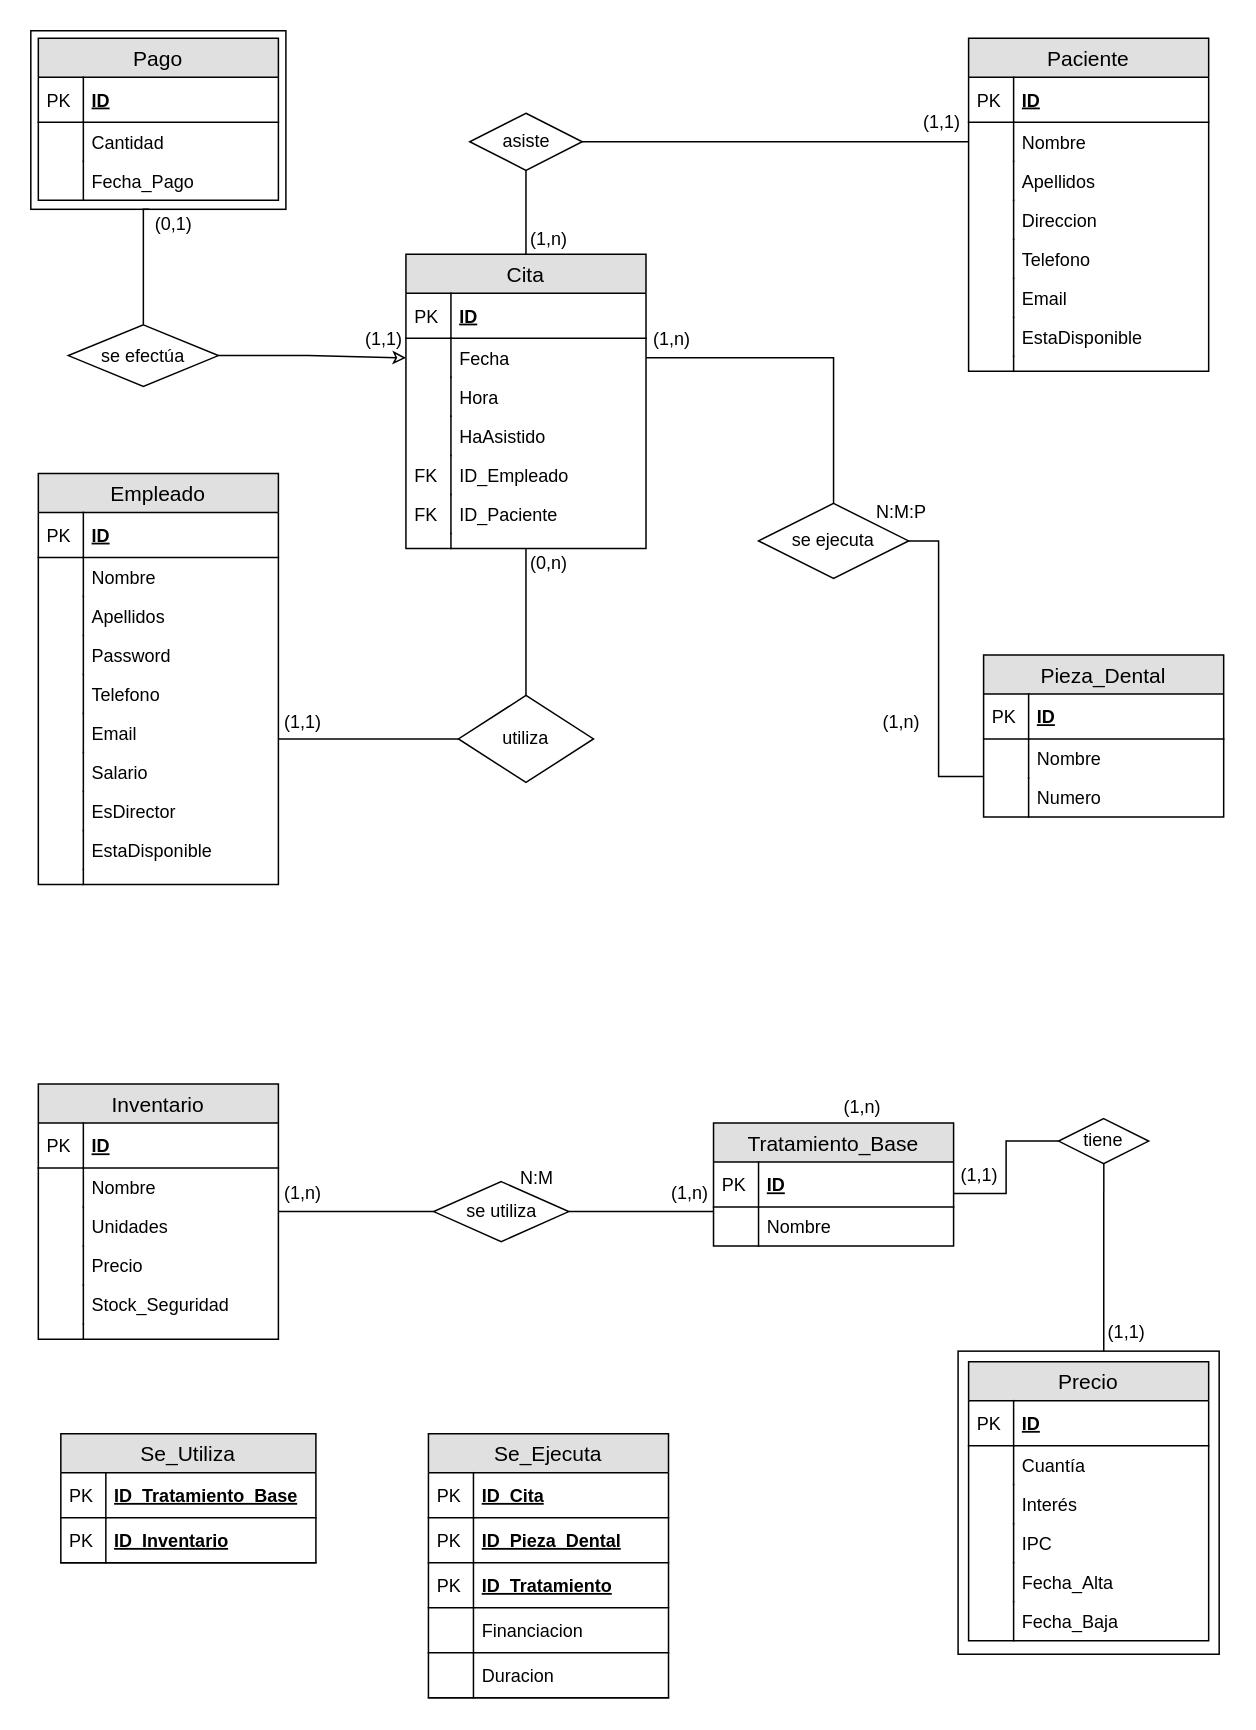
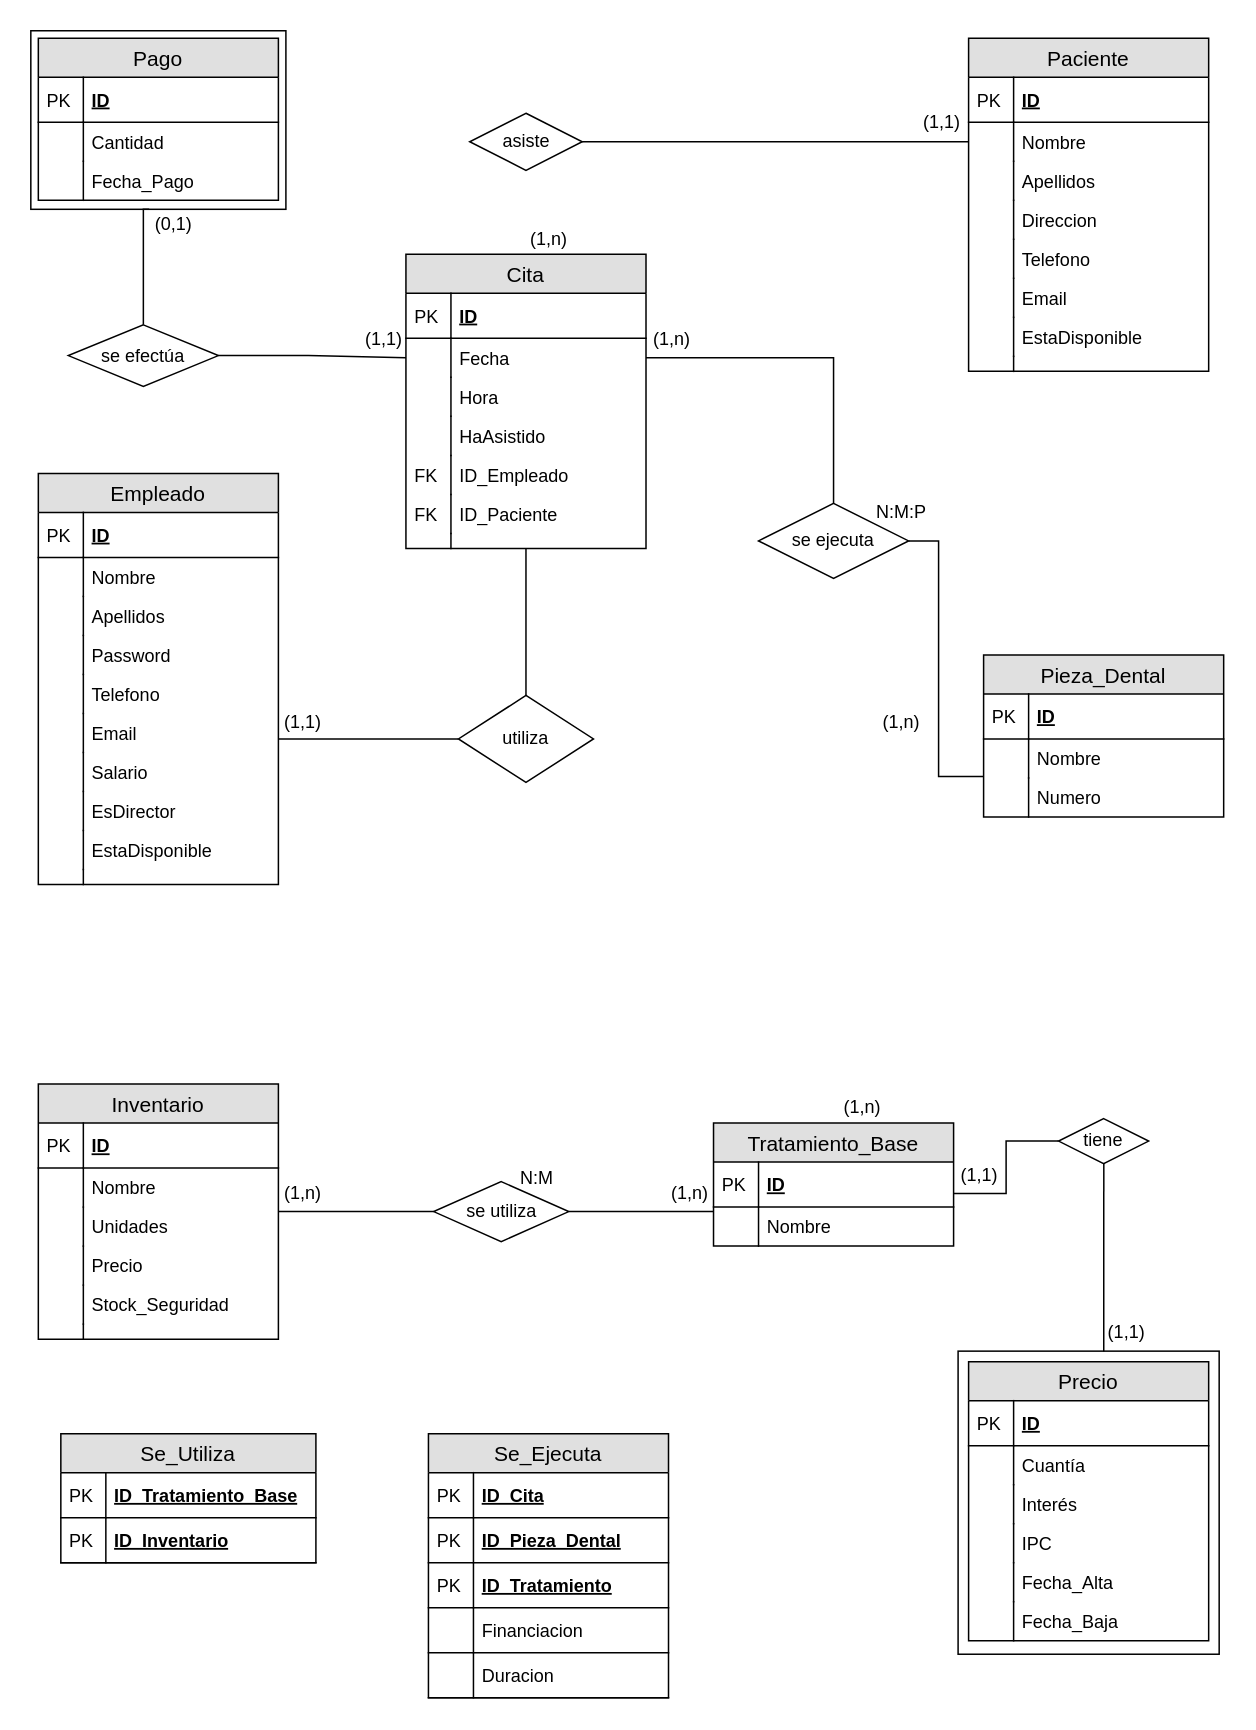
(526, 212) -> none
(394, 357) -> (399, 358)
(548, 563) -> none
